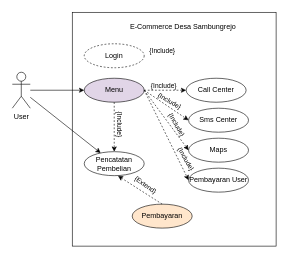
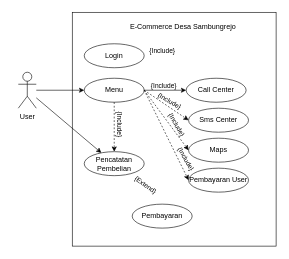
(114, 56) -> (114, 56)
(21, 90) -> (27, 90)
(114, 90) -> (114, 90)
(164, 90) -> (164, 90)
(129, 183) -> none
(162, 216) -> (162, 216)
